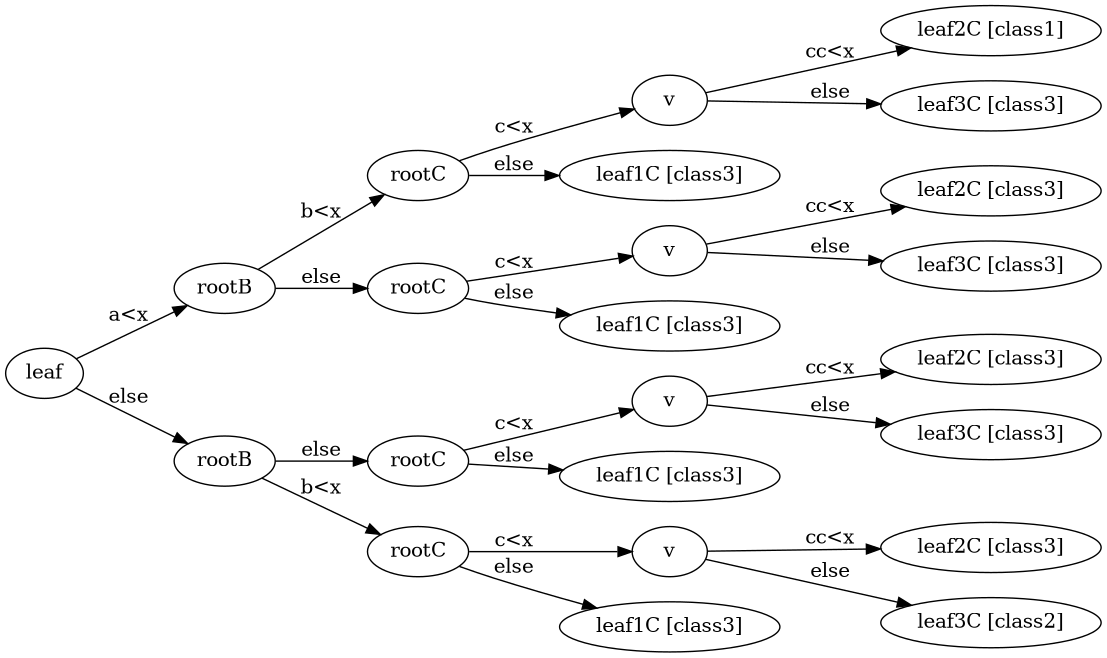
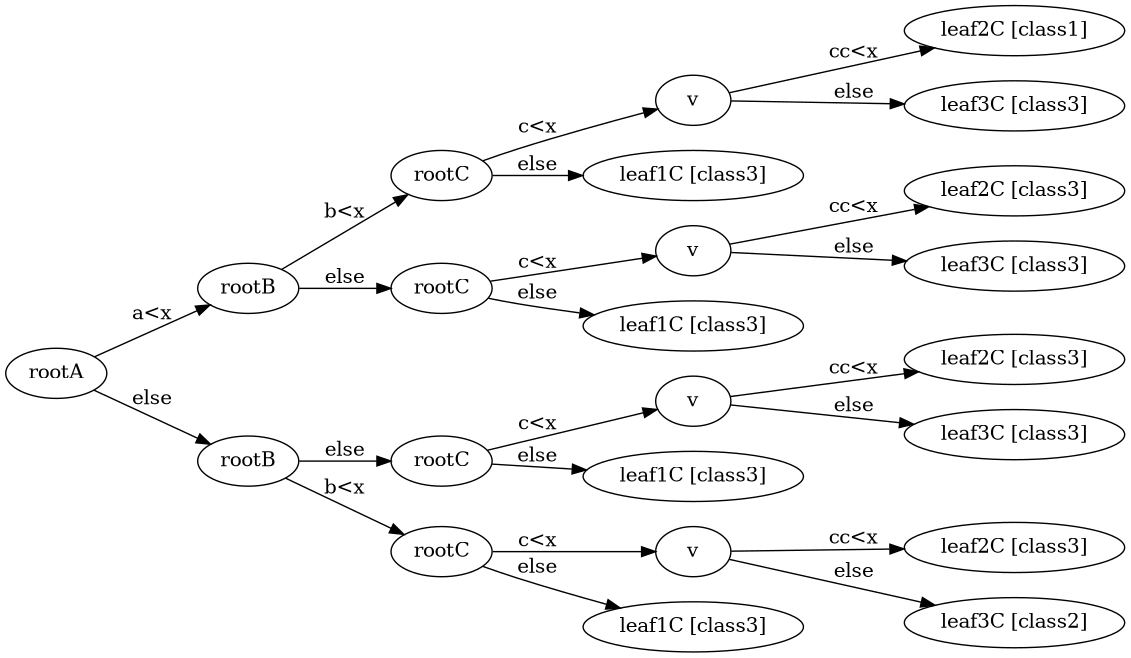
(45, 373) -> (56, 373)
